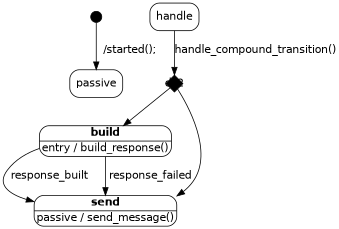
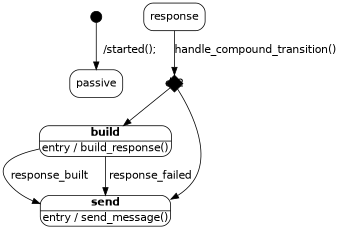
(174, 17) -> (174, 17)
(105, 218) -> (105, 218)
